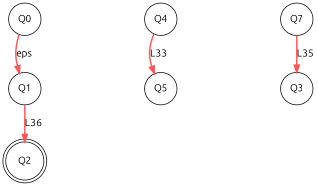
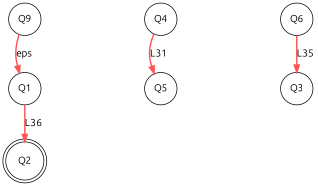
(25, 19) -> (25, 19)
(297, 19) -> (297, 19)
(159, 54) -> (159, 54)
